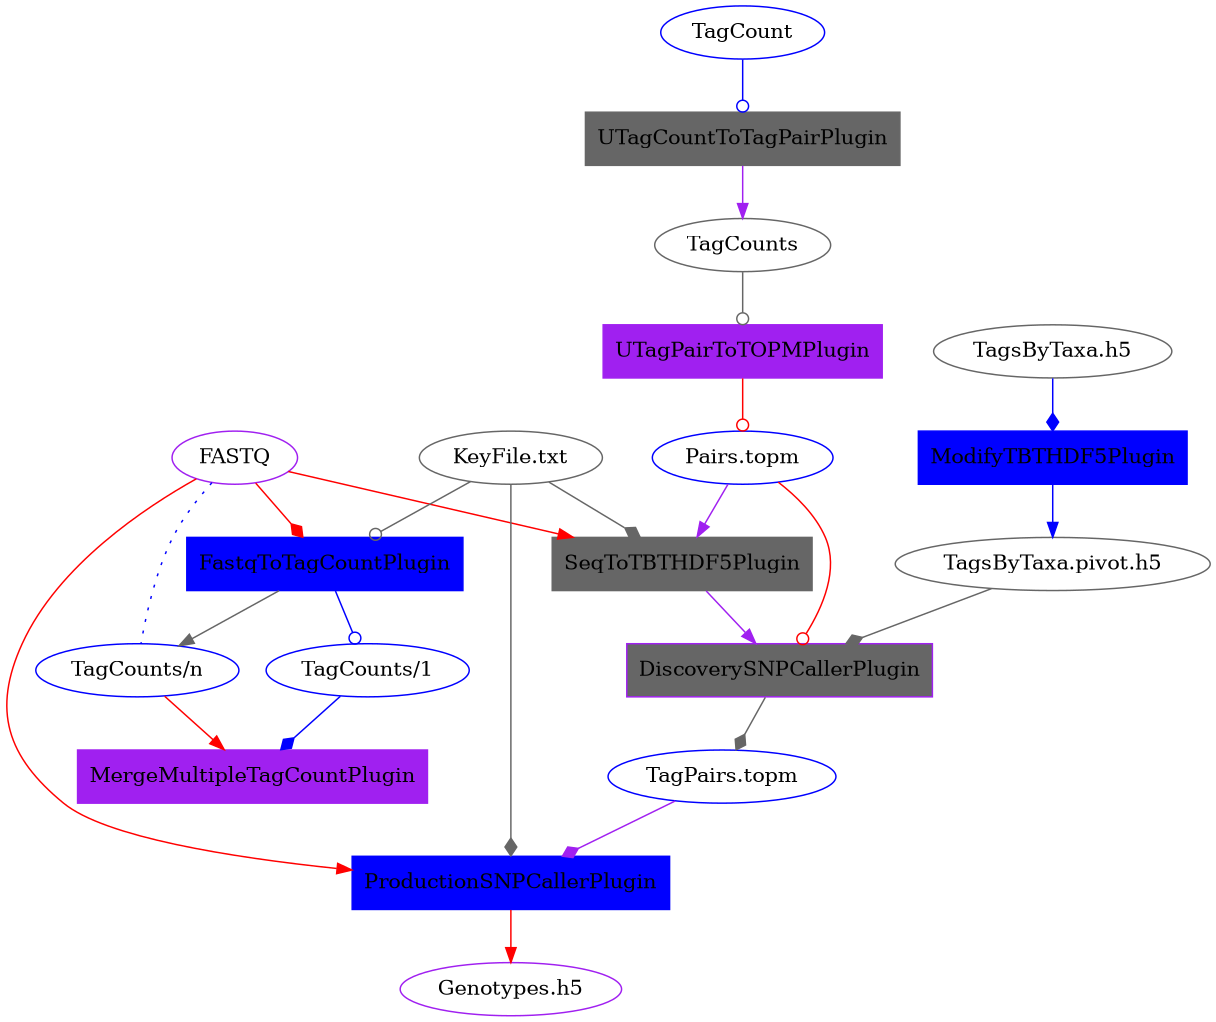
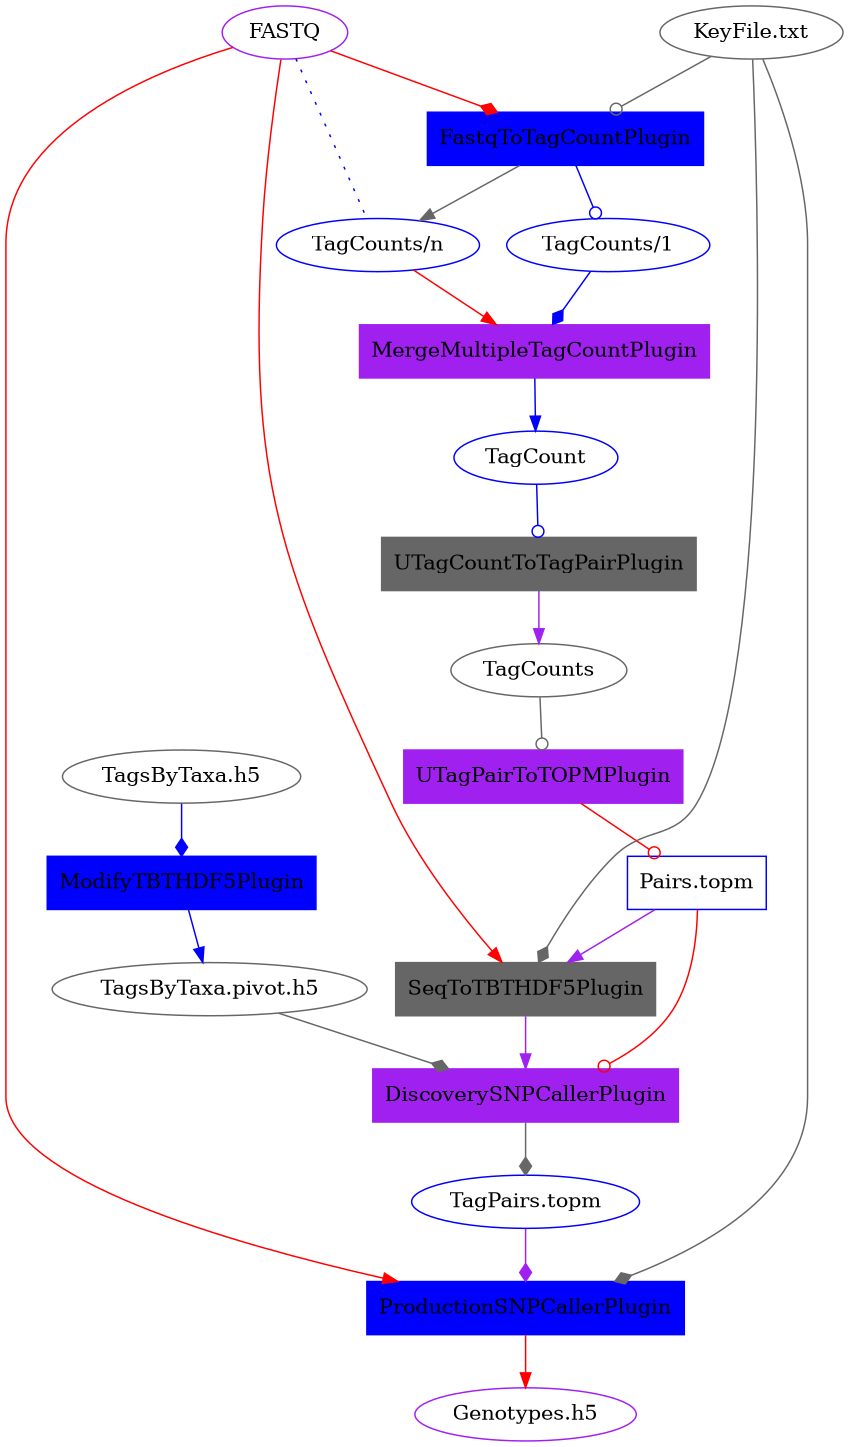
none -> (535, 397)
(743, 458) -> (697, 883)
(780, 670) -> (526, 1095)
